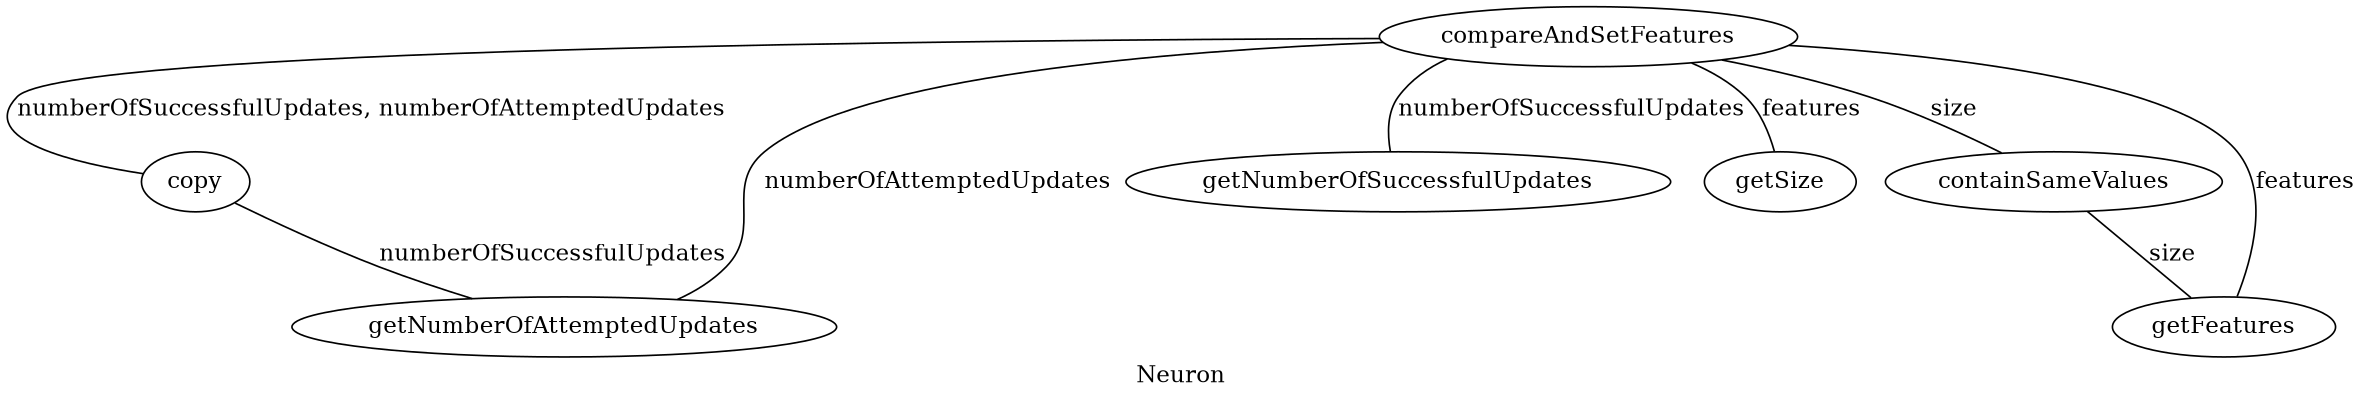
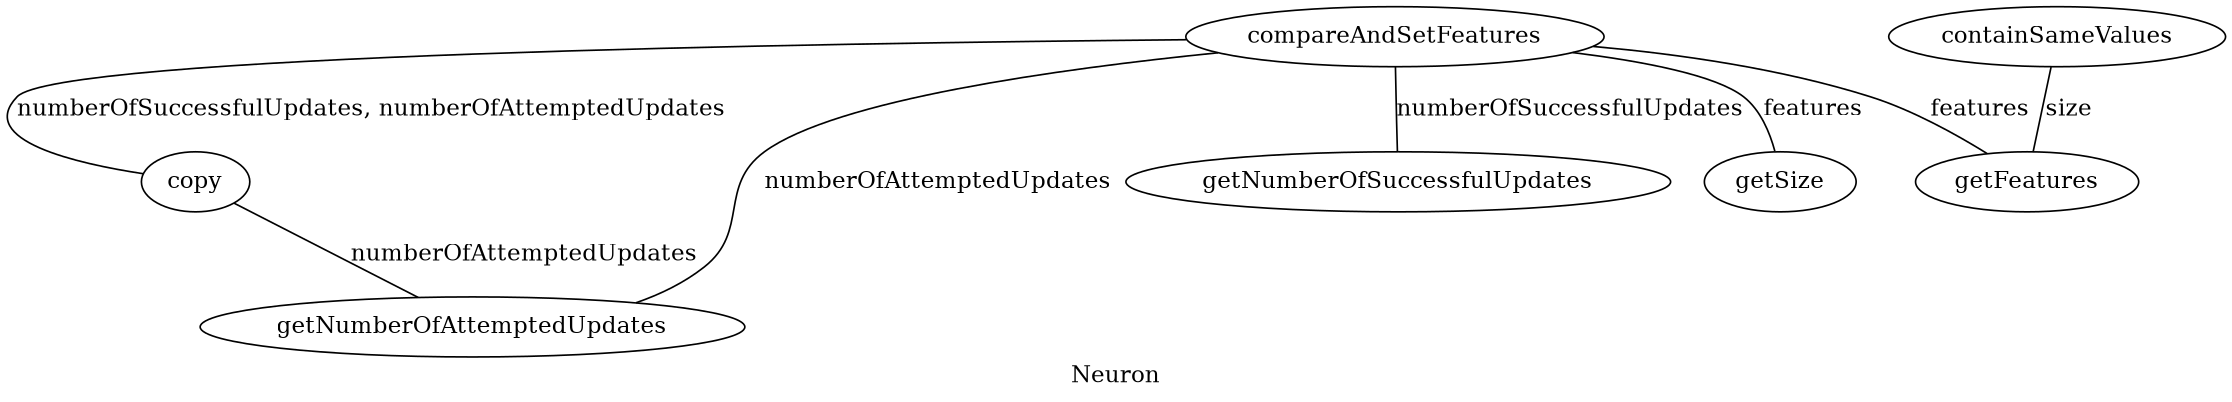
(1865, 96) -> none
(553, 254) -> (524, 254)
